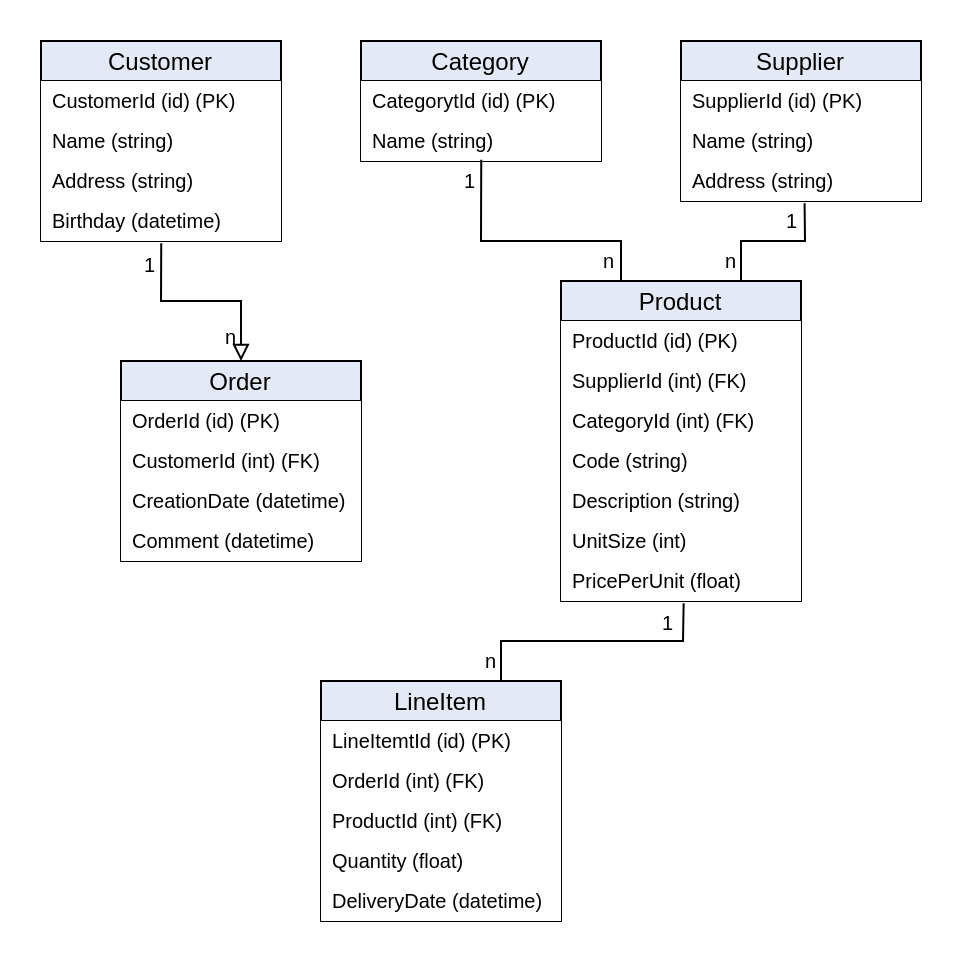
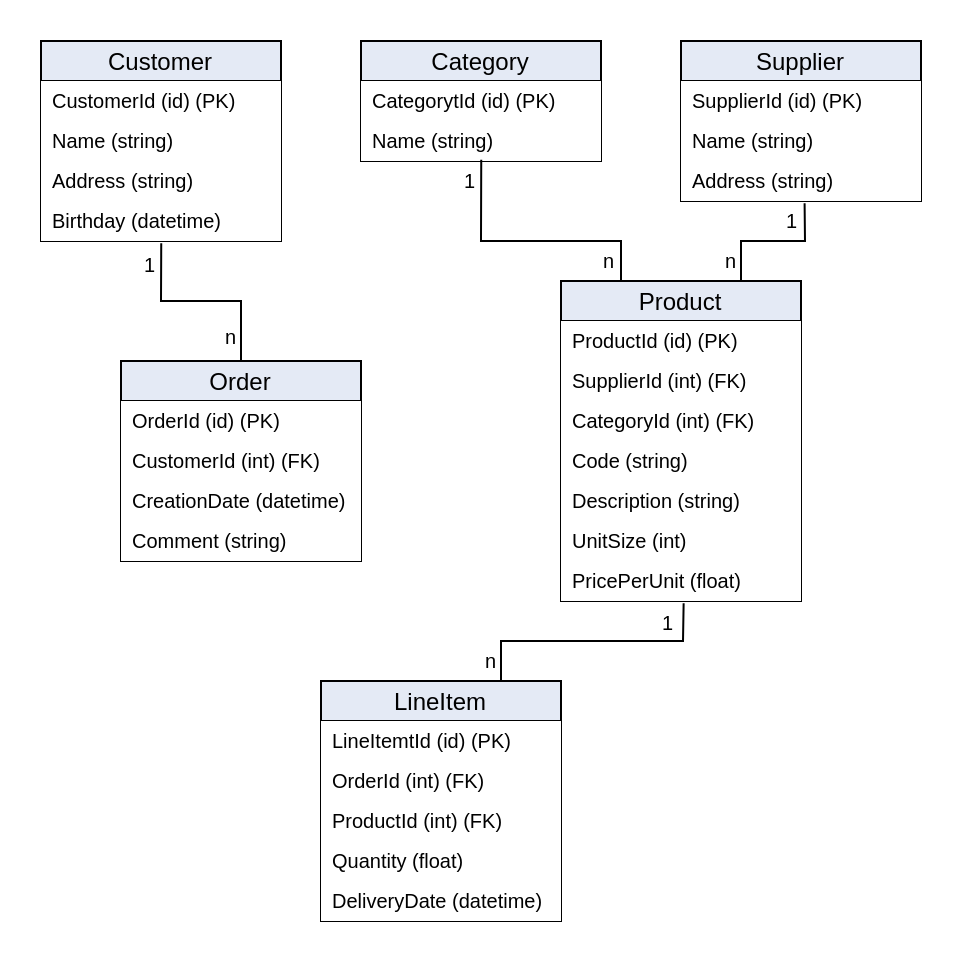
(241, 343) -> (241, 350)
(228, 541) -> (216, 541)
